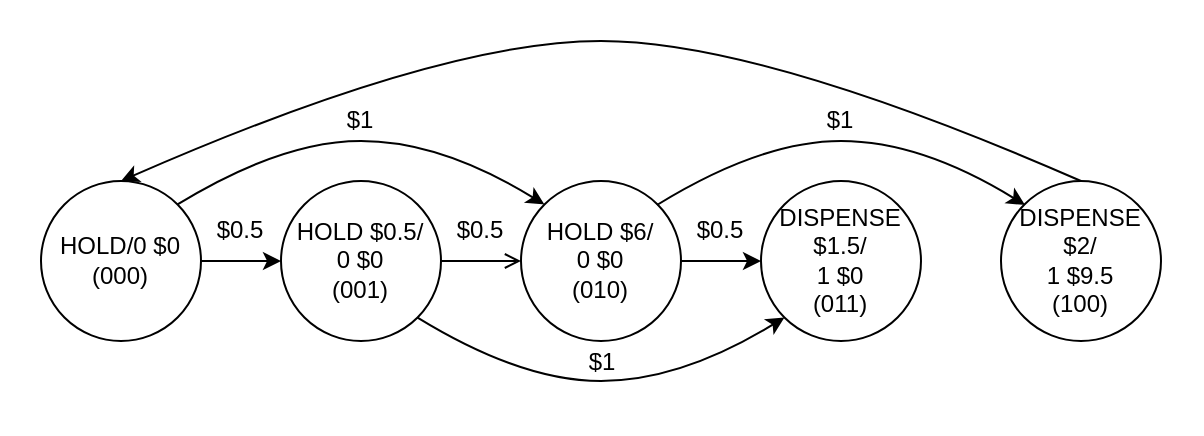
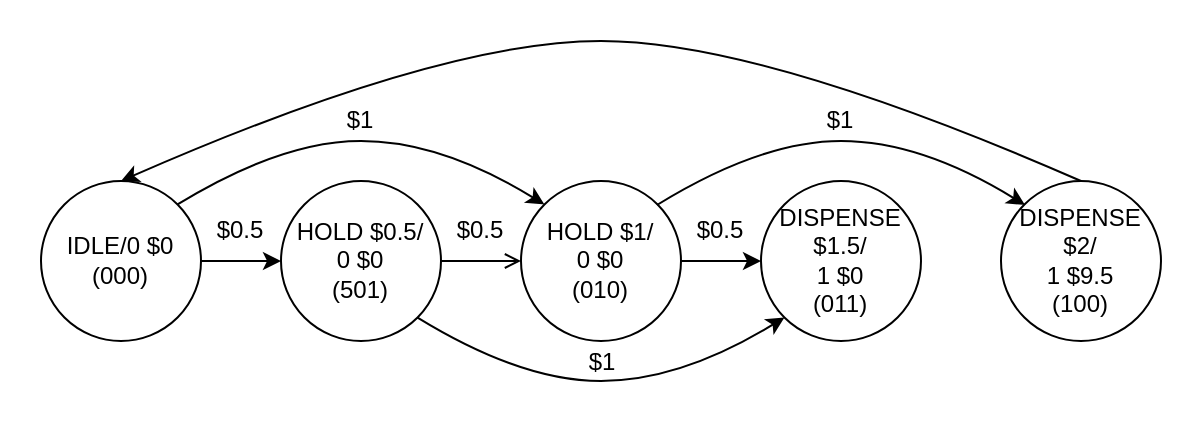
(121, 261) -> (121, 261)
(361, 261) -> (361, 261)
(601, 261) -> (601, 261)
